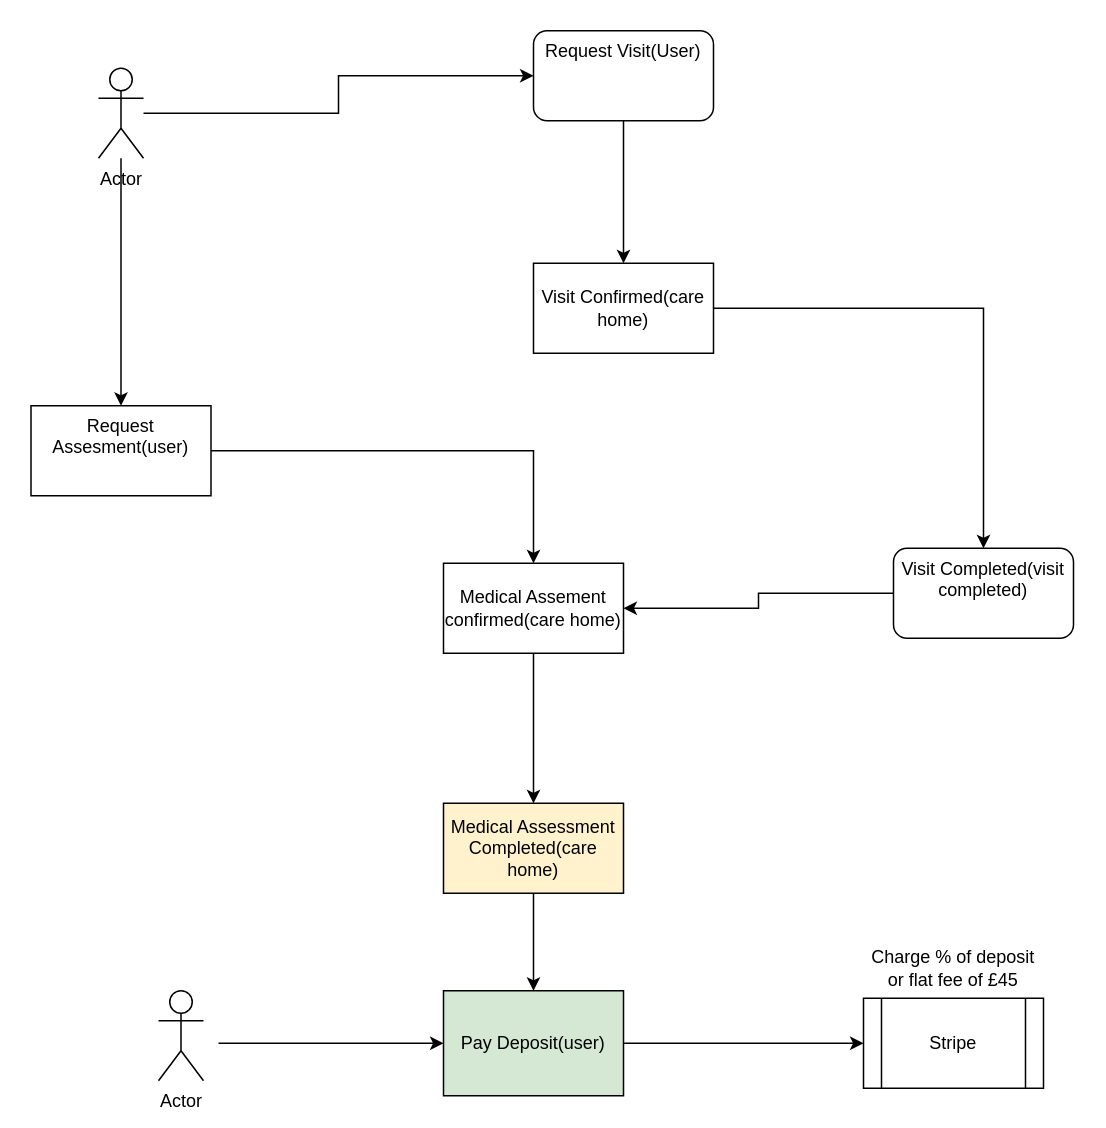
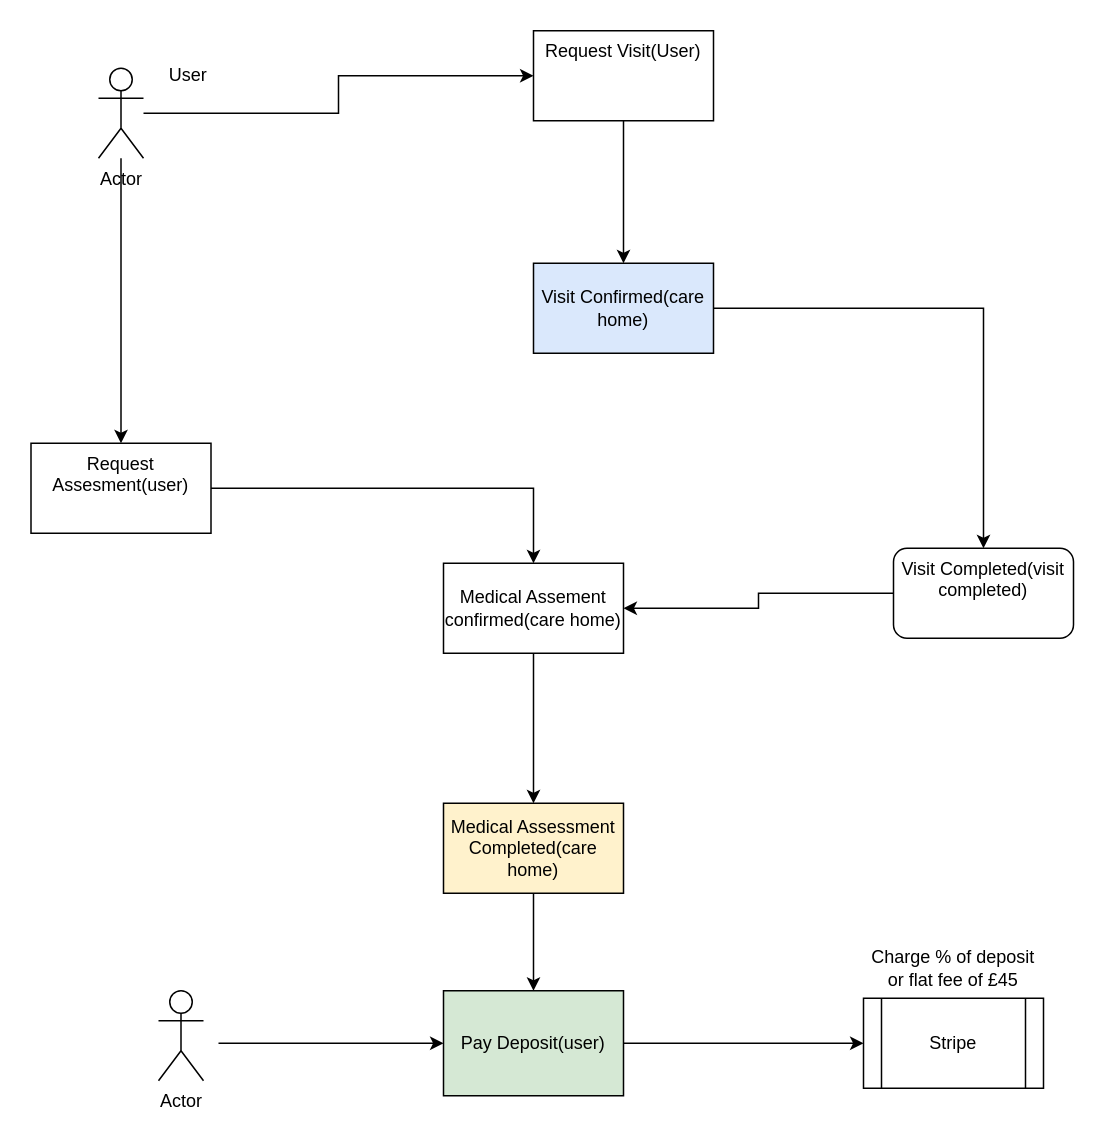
none -> (188, 76)
(623, 76) -> (623, 76)
(623, 308) -> (623, 308)
(121, 451) -> (121, 488)
